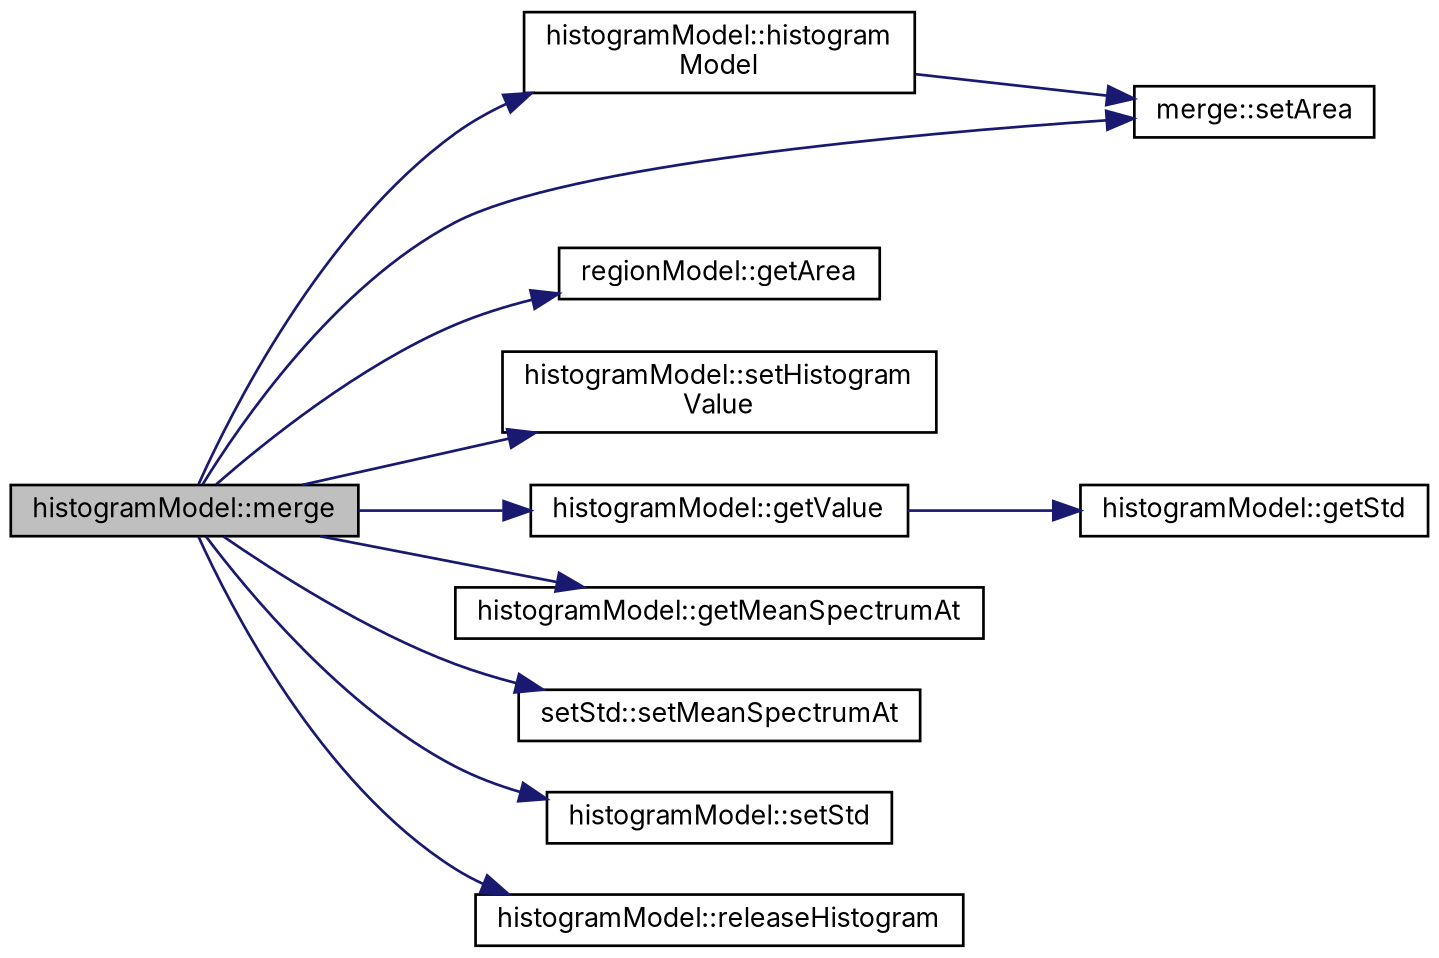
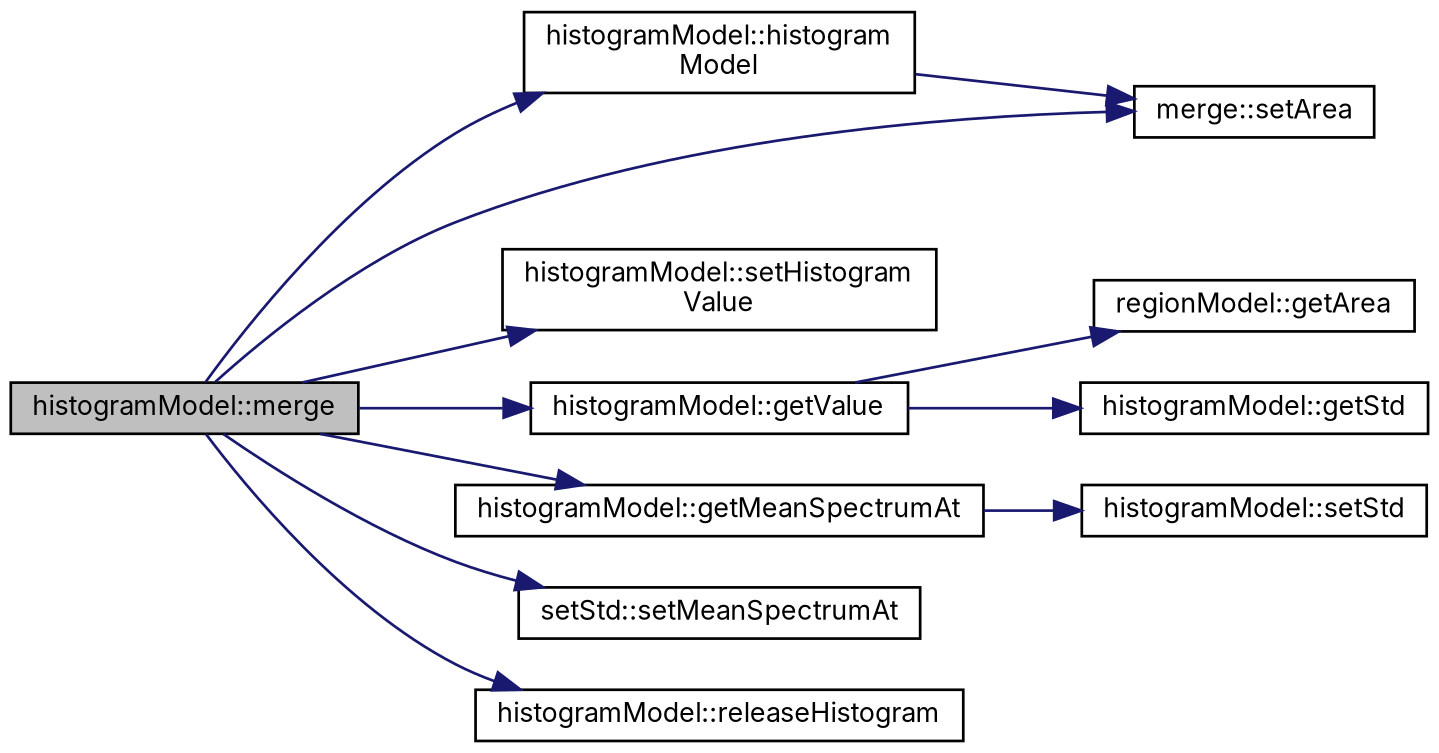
(364, 374) -> (973, 360)
(345, 688) -> (1019, 511)
